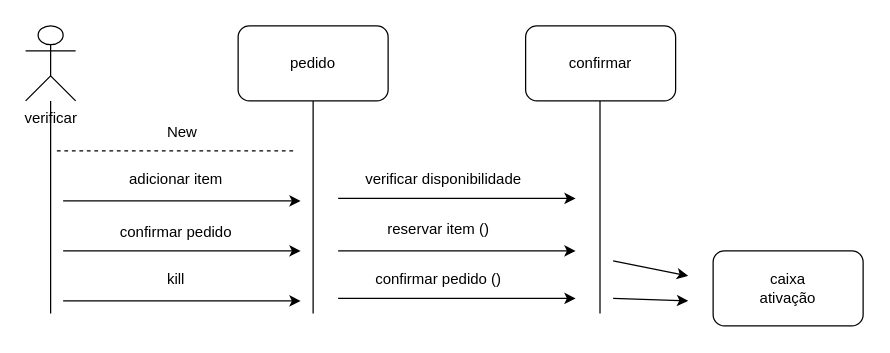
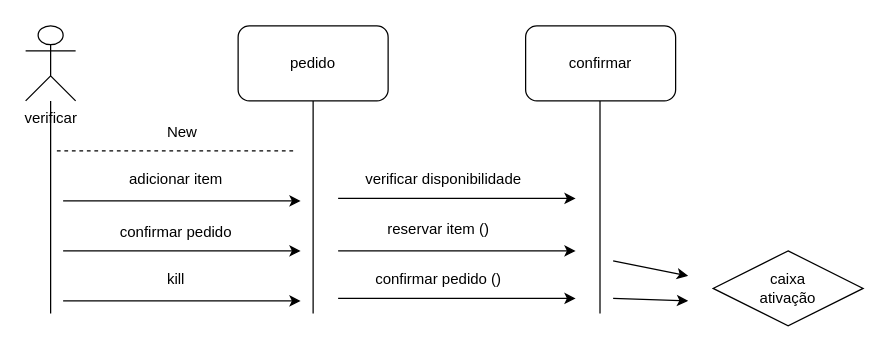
(788, 288) -> (788, 288)
